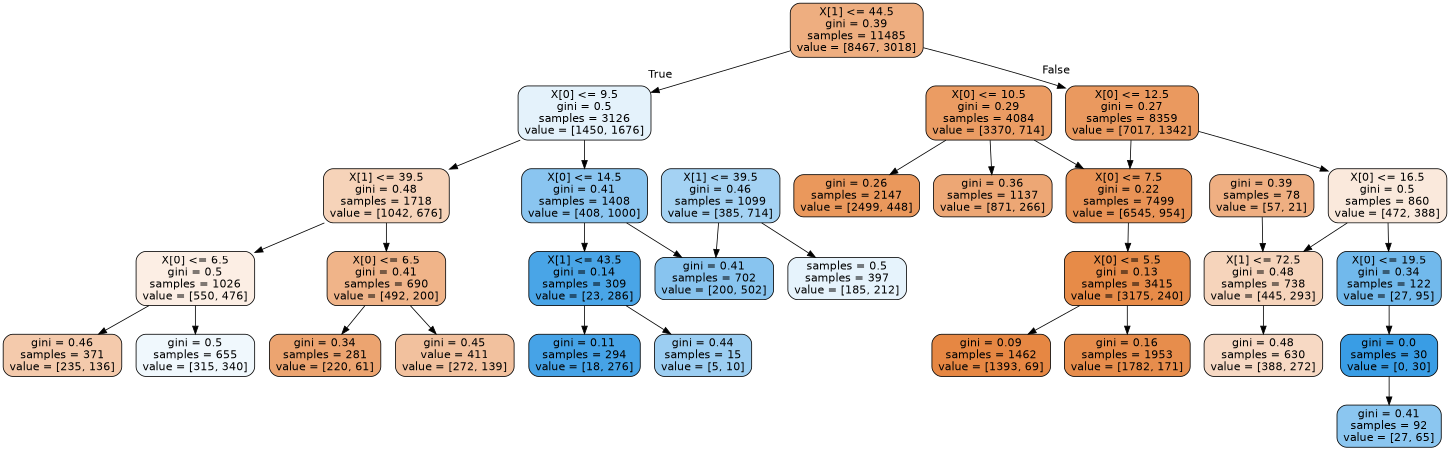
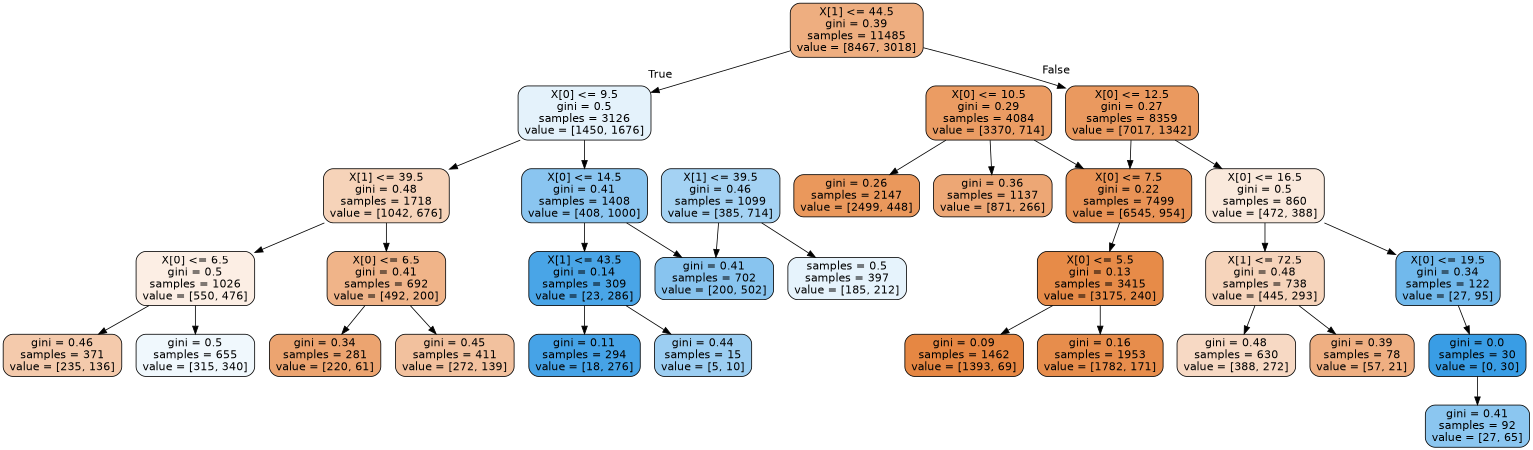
(1262, 230) -> (1314, 317)
(386, 279) -> (386, 279)
(455, 355) -> (455, 355)
